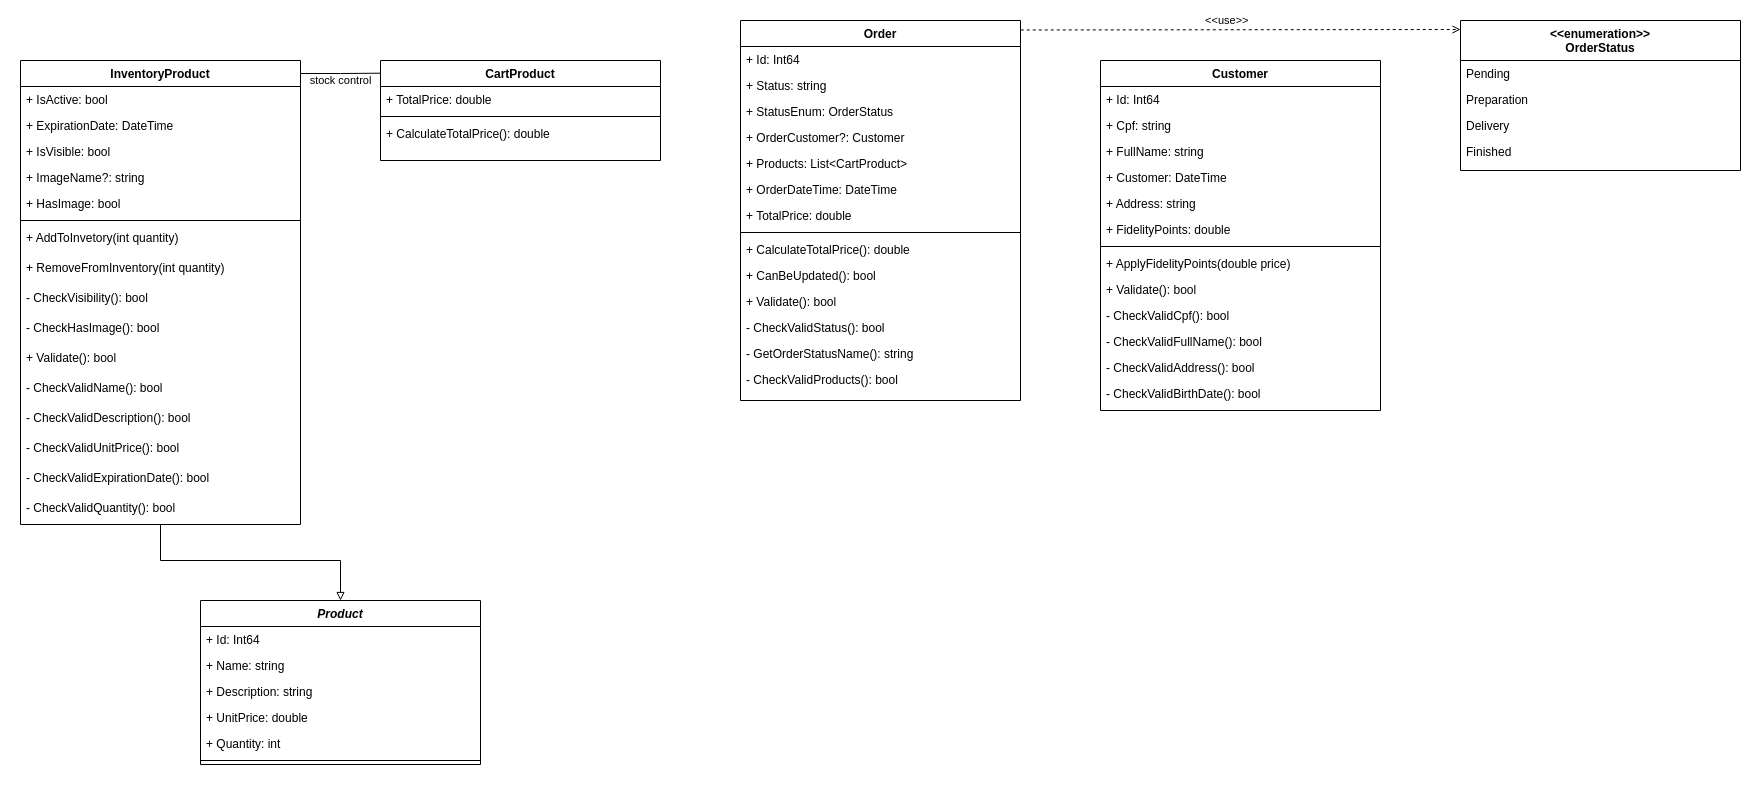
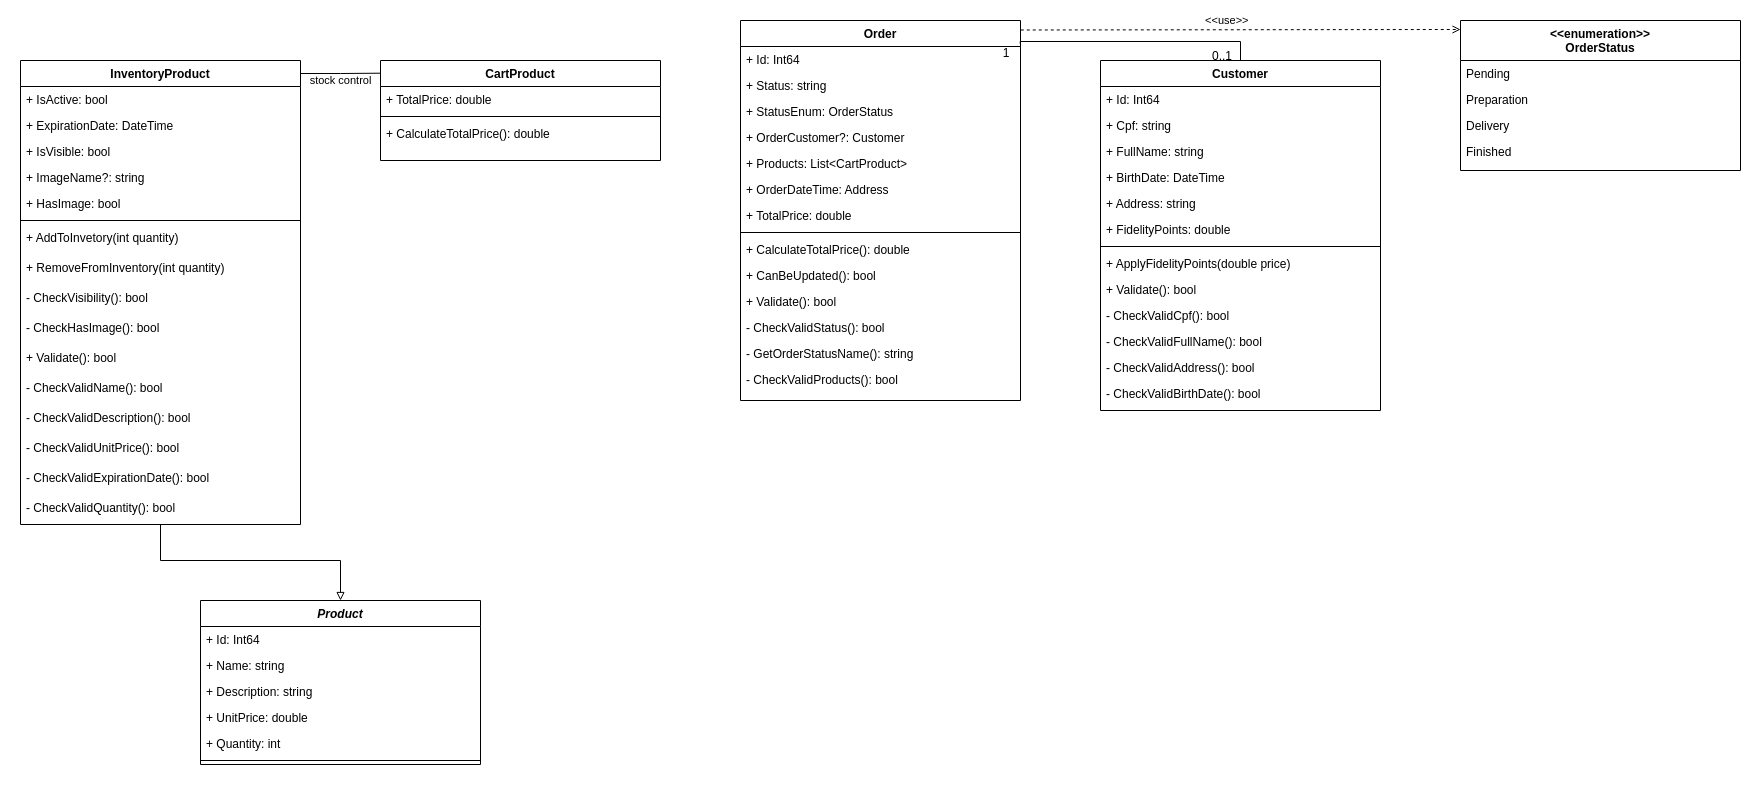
none -> (1139, 42)
(1167, 178) -> (1169, 178)
(822, 190) -> (820, 190)
